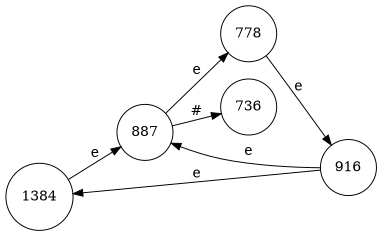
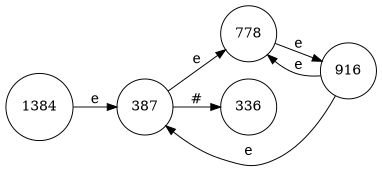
(249, 107) -> (249, 107)
(145, 132) -> (145, 107)
(202, 181) -> (296, 74)
